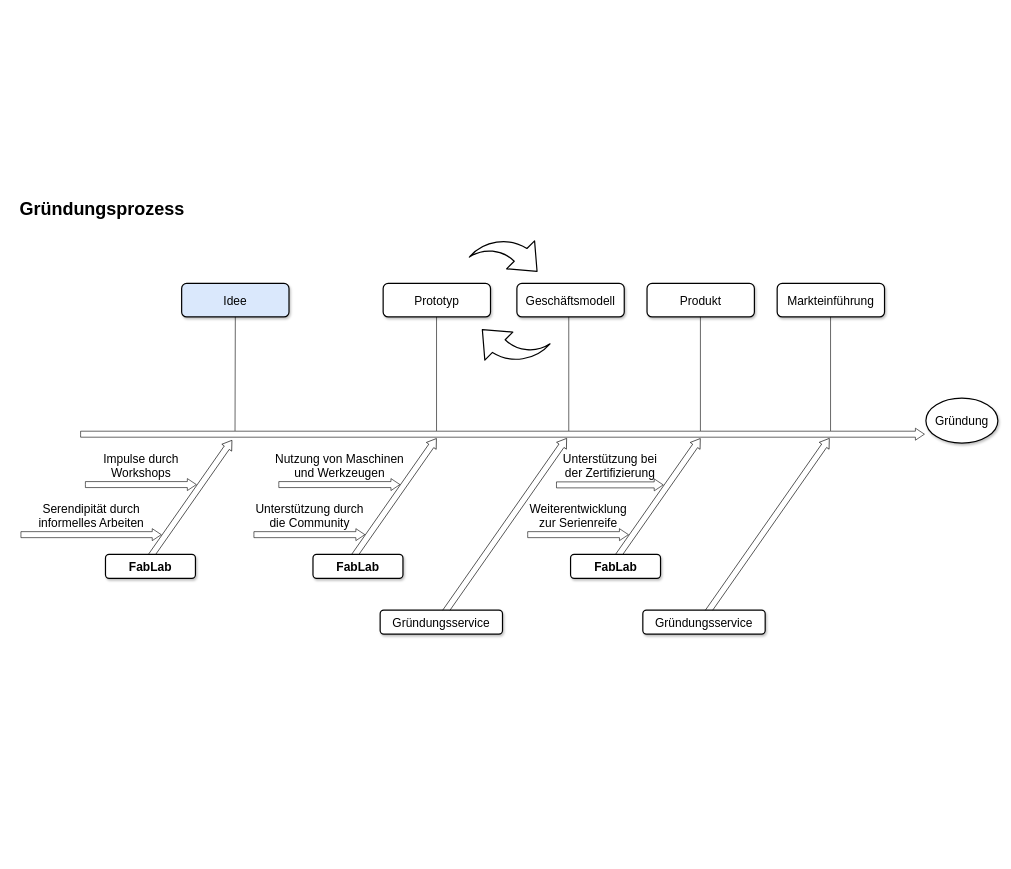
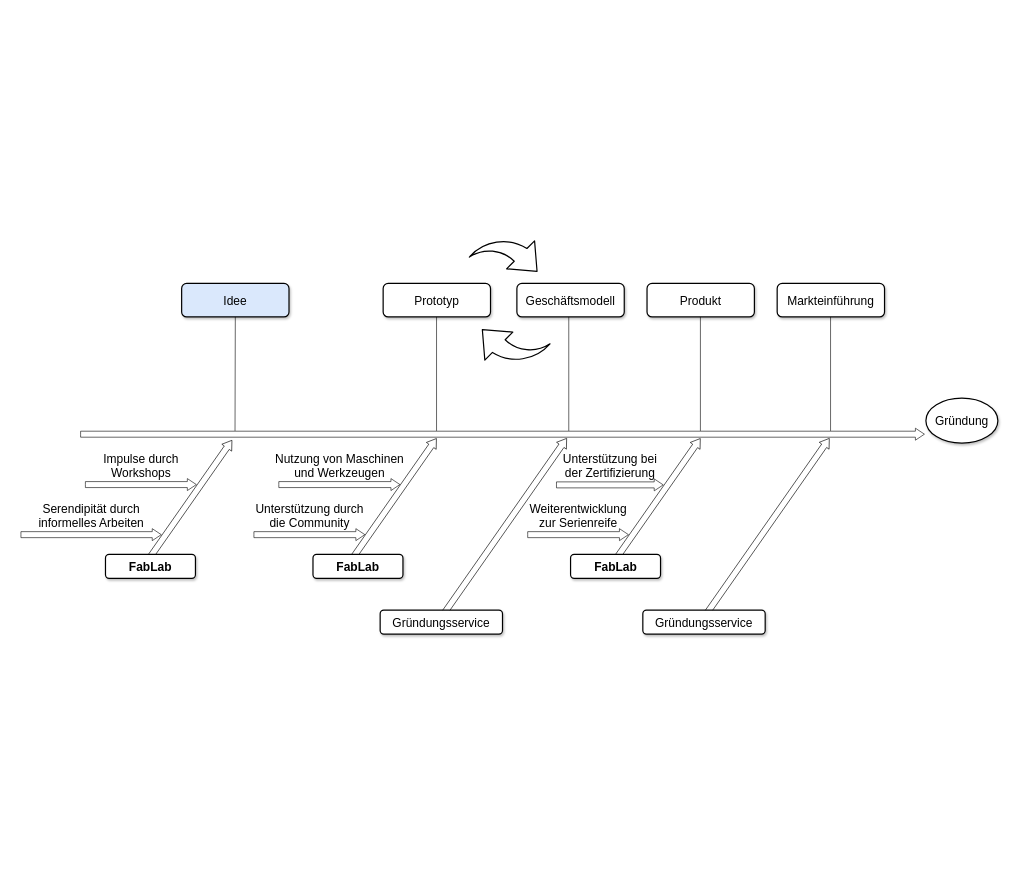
(101, 209) -> none
